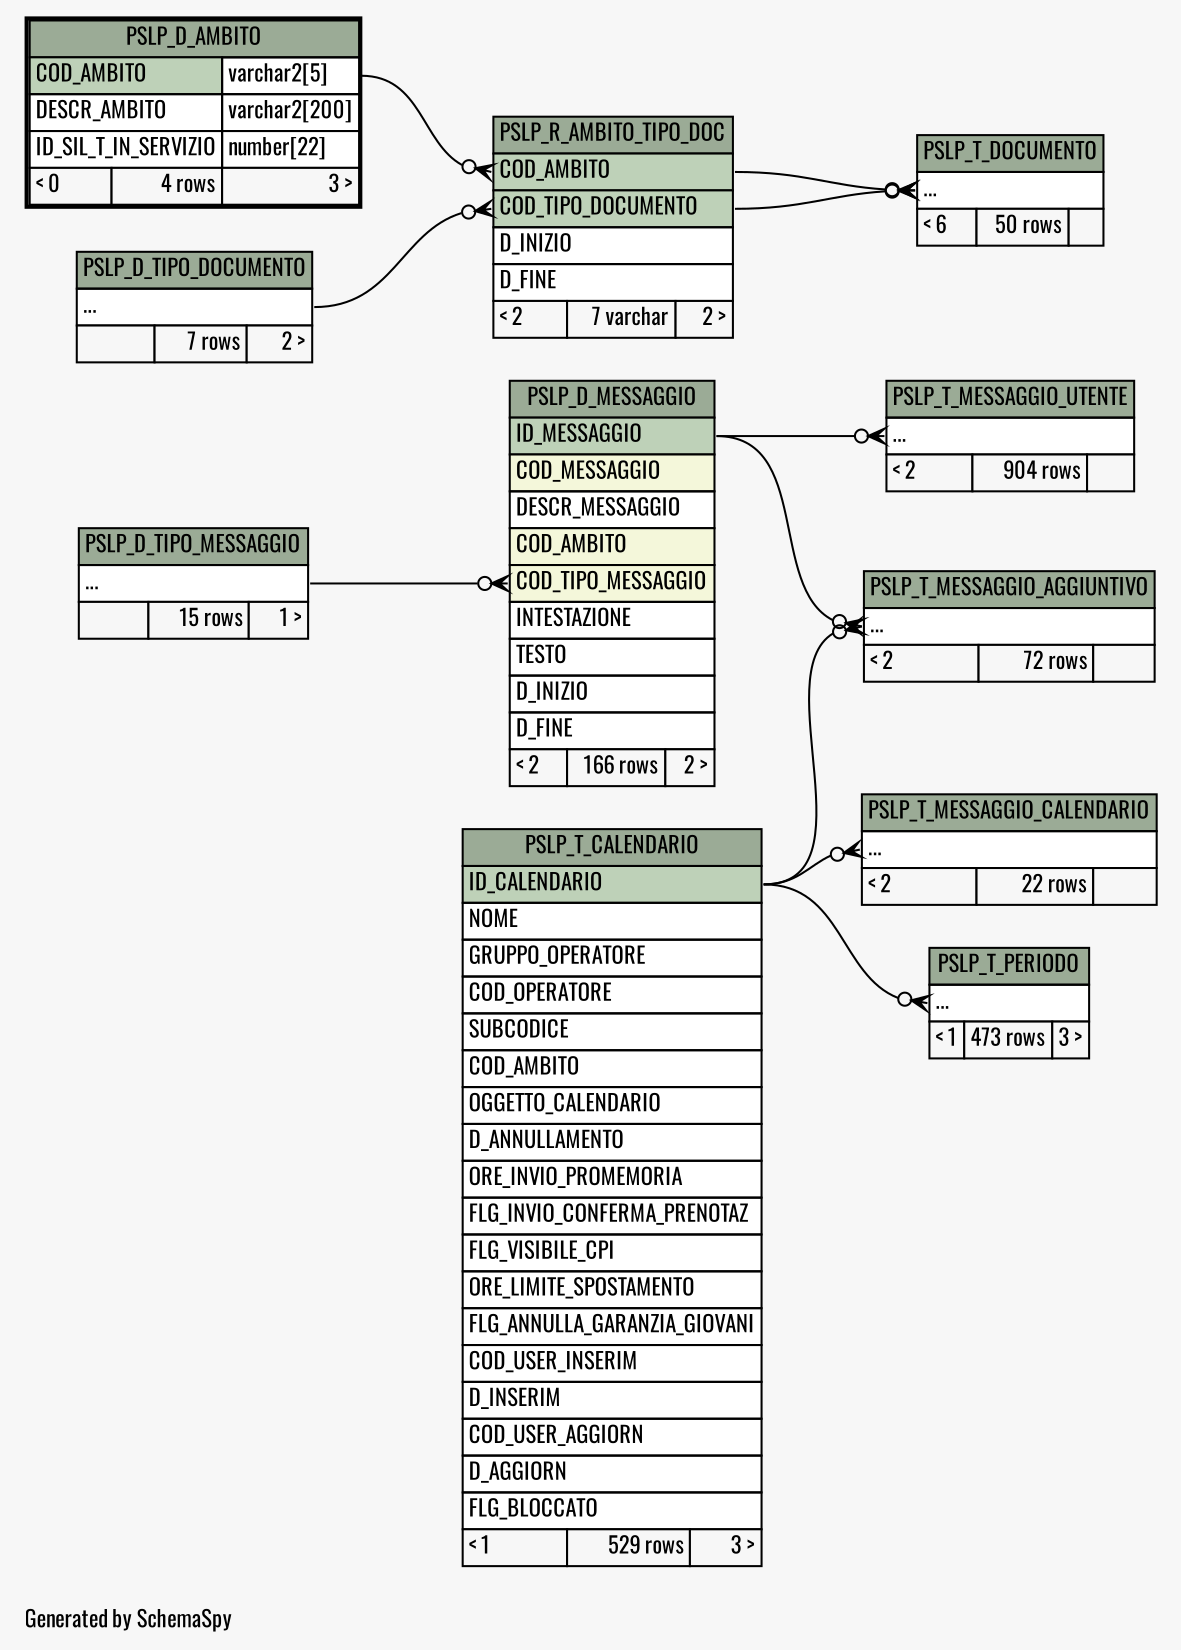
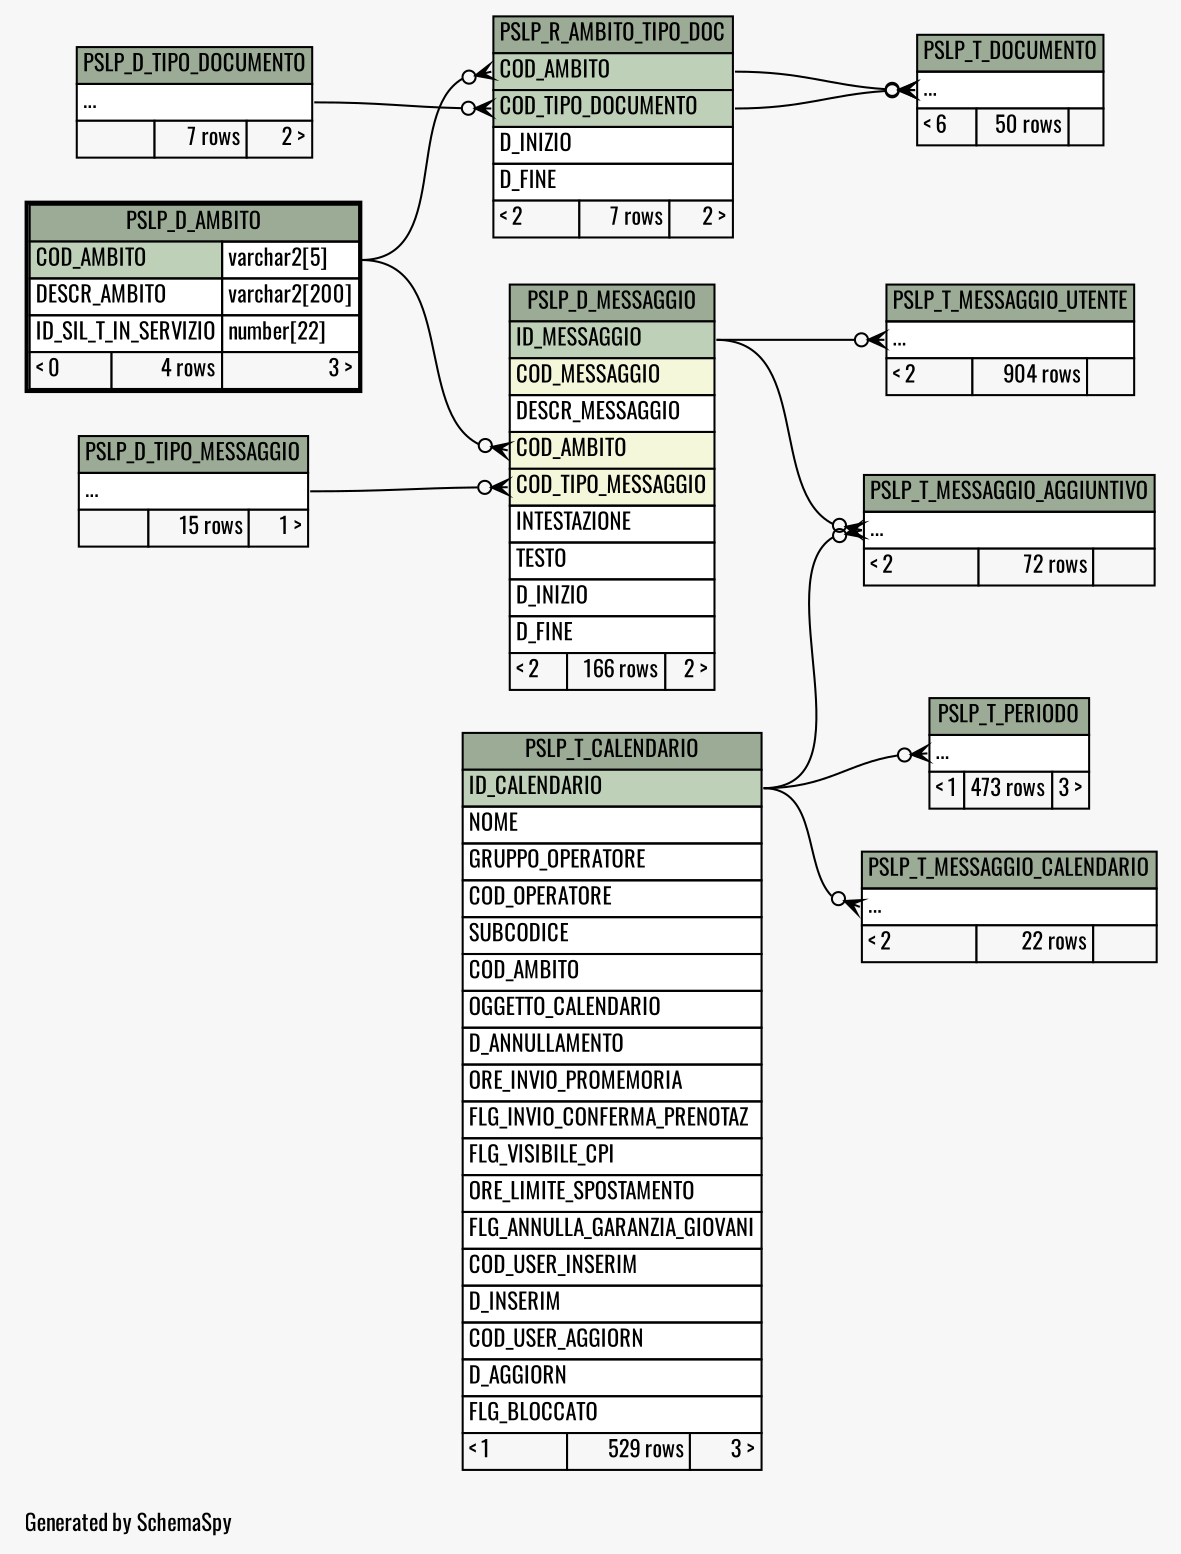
(631, 318) -> (637, 218)
none -> (431, 341)
